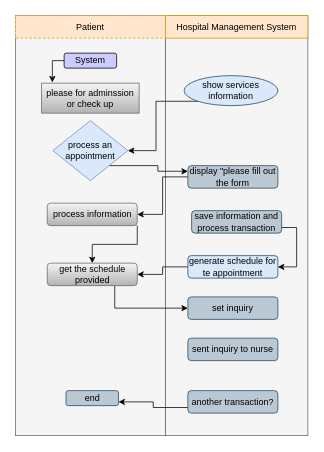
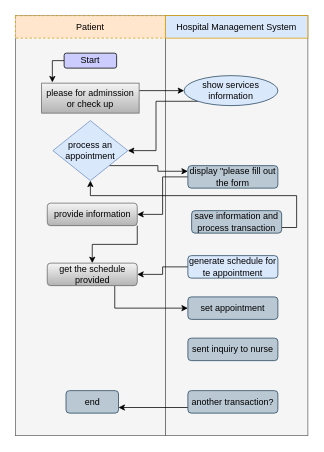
(237, 27) -> (237, 27)
(90, 60) -> (90, 60)
none -> (159, 90)
(93, 214) -> (93, 214)
(297, 246) -> (206, 195)
(233, 308) -> (233, 308)
(92, 398) -> (92, 402)
